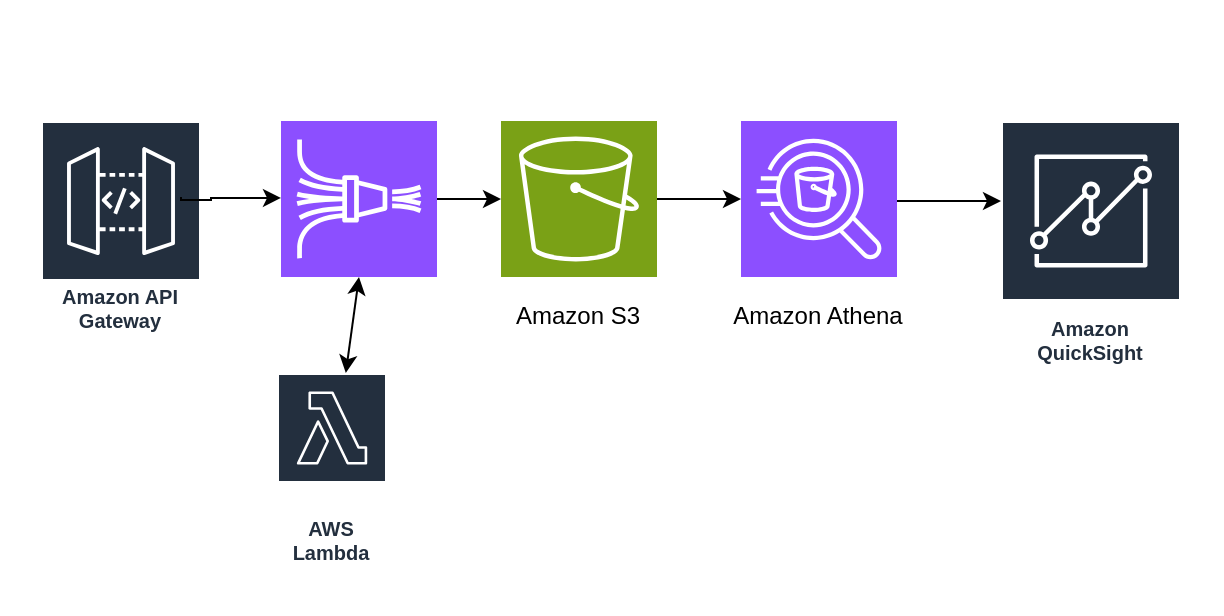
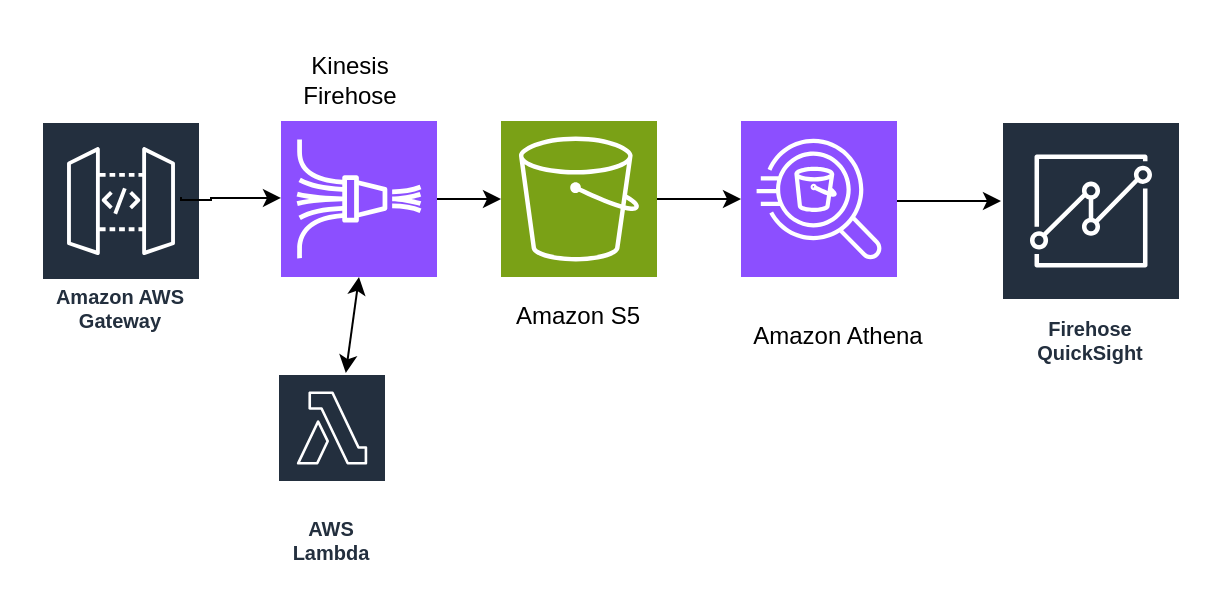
none -> (351, 81)
(121, 309) -> (121, 309)
(579, 317) -> (579, 317)
(819, 317) -> (839, 337)
(1091, 341) -> (1091, 341)
